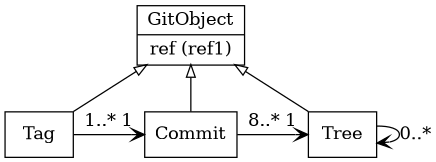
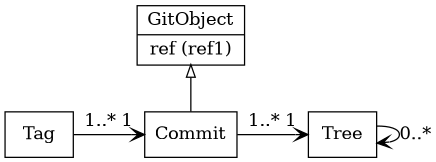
(105, 92) -> none
(277, 92) -> none
(273, 121) -> (273, 121)
